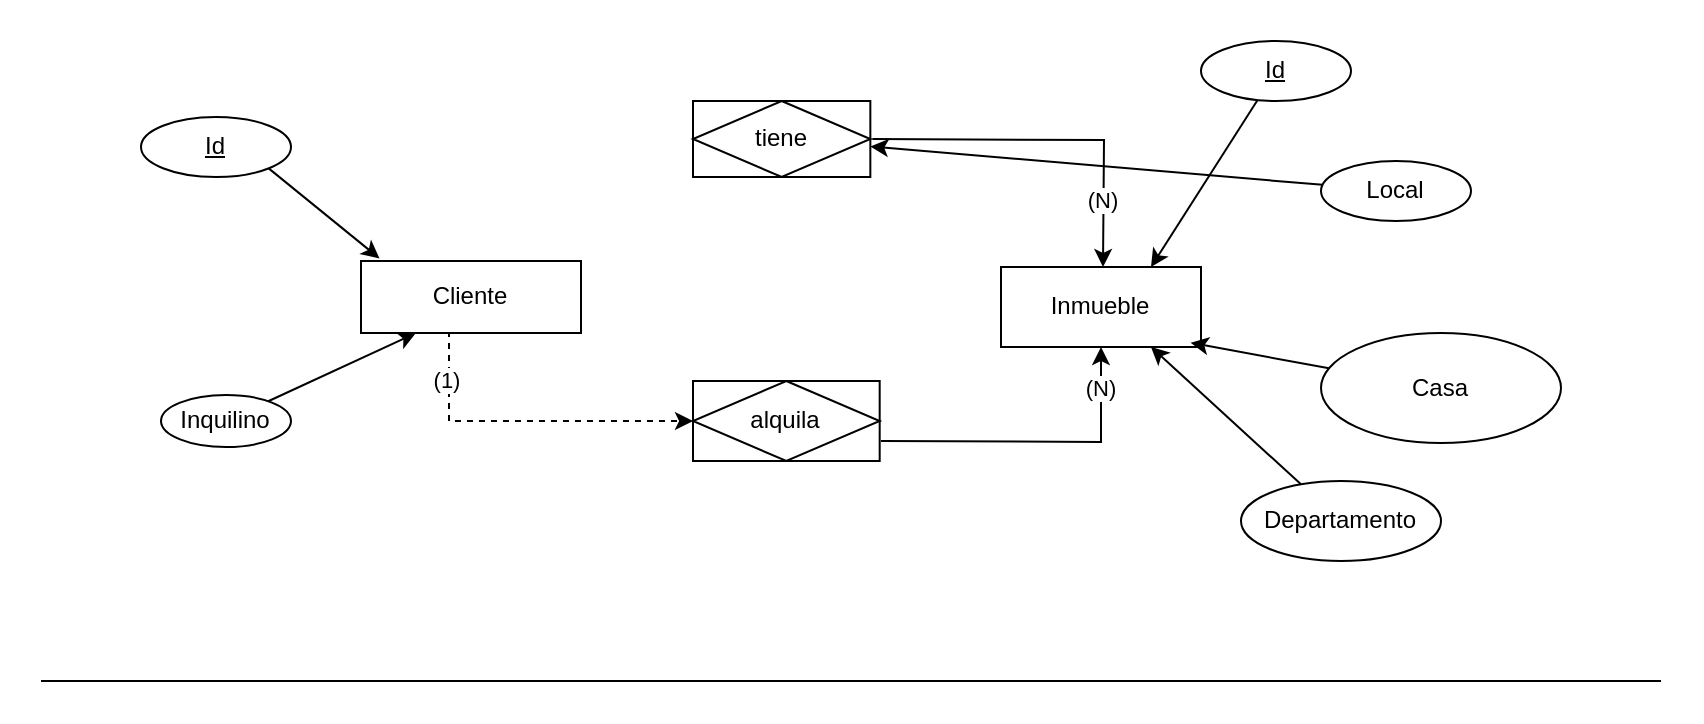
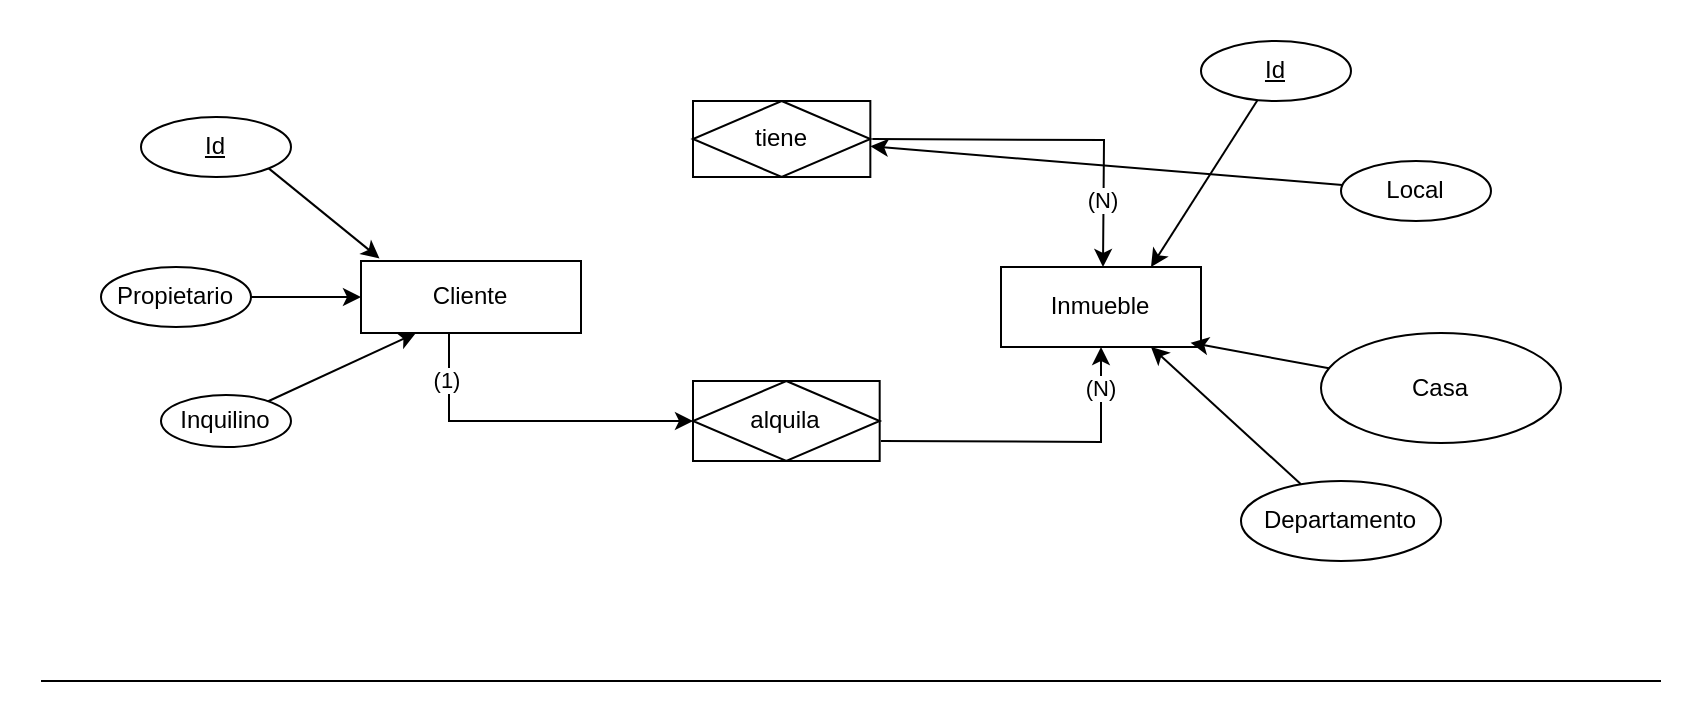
(1396, 191) -> (1416, 191)
none -> (176, 297)
none -> (299, 297)
(551, 421) -> (551, 421)
